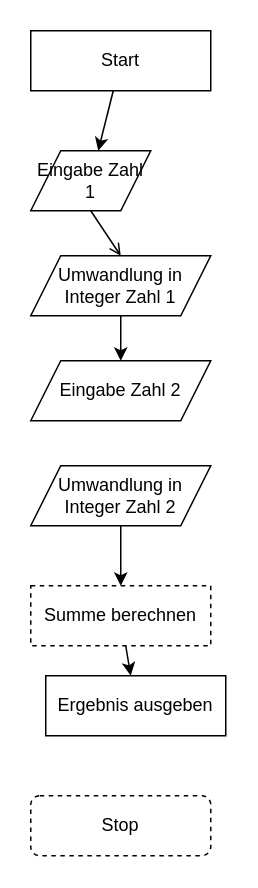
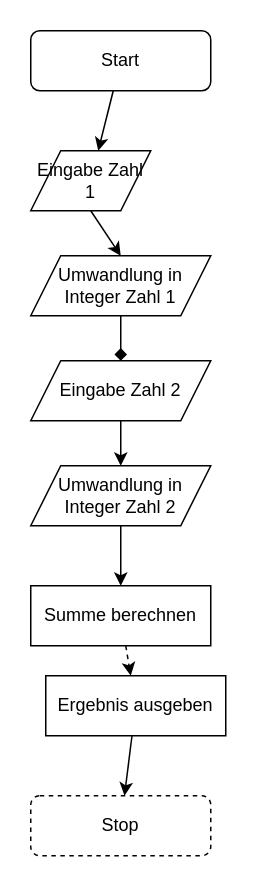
(121, 61) -> (121, 61)
(116, 248) -> (114, 246)
(121, 349) -> (121, 348)
none -> (121, 438)
(121, 616) -> (121, 616)
(127, 655) -> (127, 655)
none -> (129, 761)
